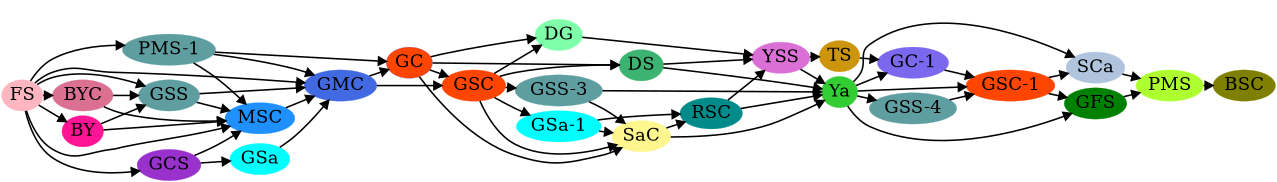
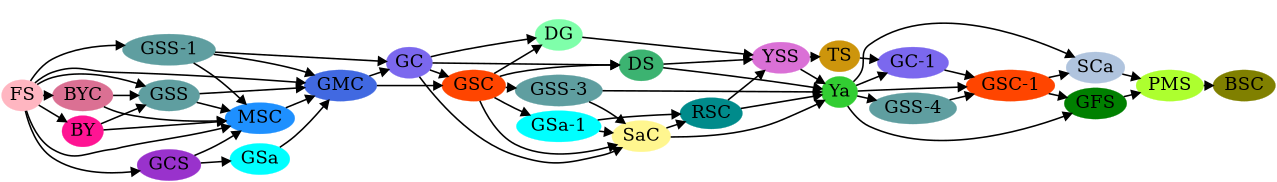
(169, 50) -> (169, 50)
(409, 63) -> (409, 63)
